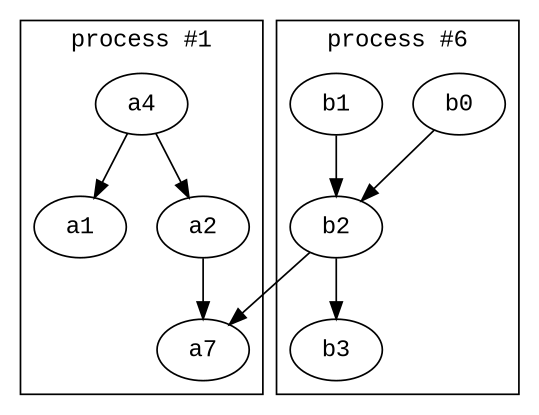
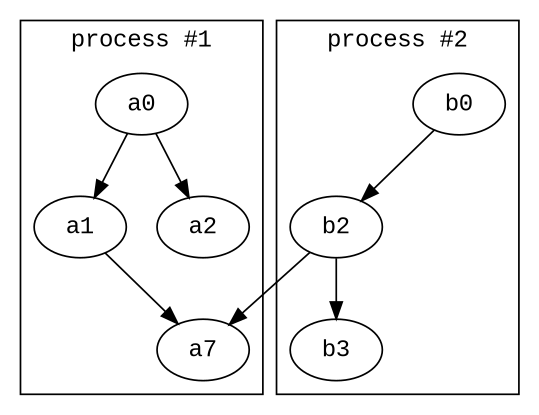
(398, 40) -> (398, 40)
(142, 104) -> (142, 104)
(336, 104) -> none
(203, 280) -> (135, 282)
